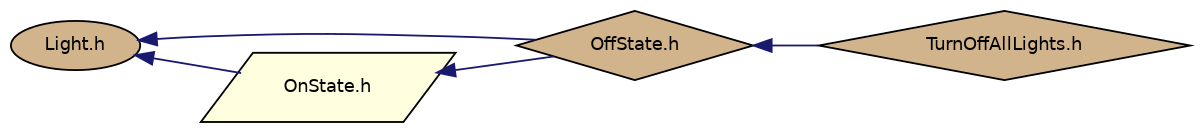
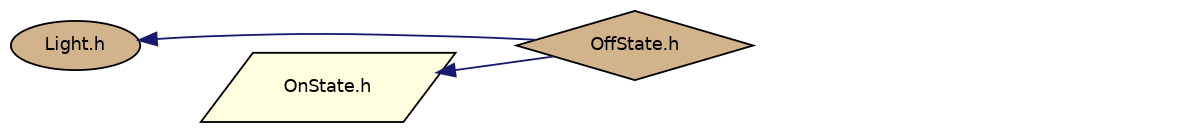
(1004, 46) -> none
(197, 66) -> none
